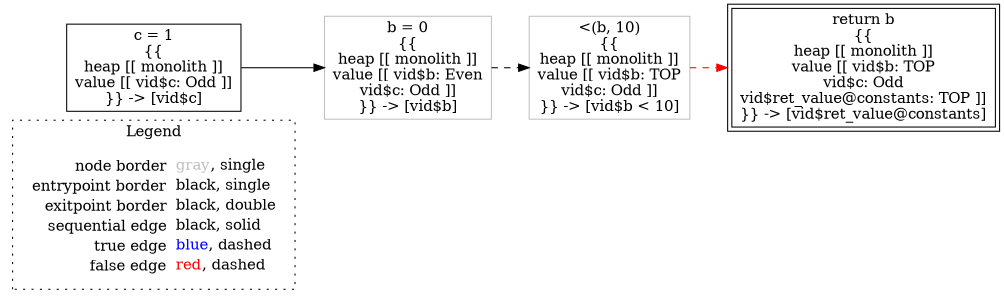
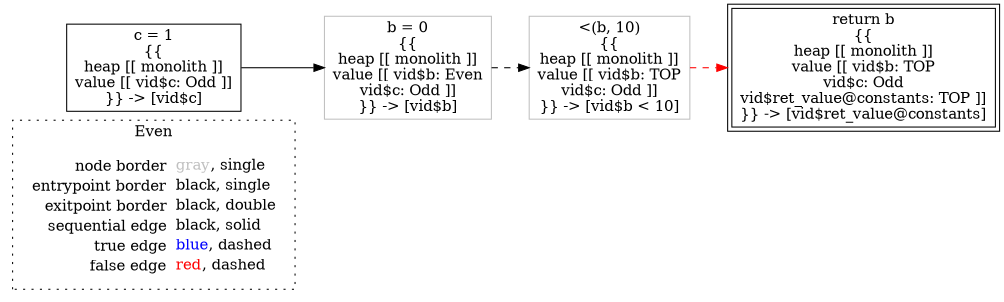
(154, 132) -> (154, 132)
